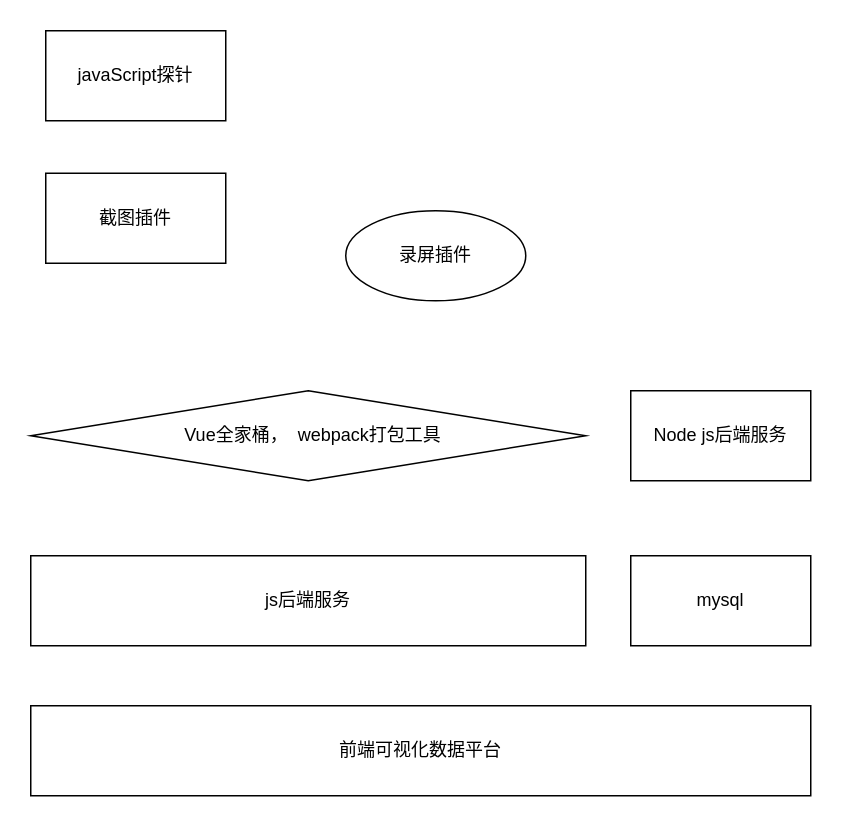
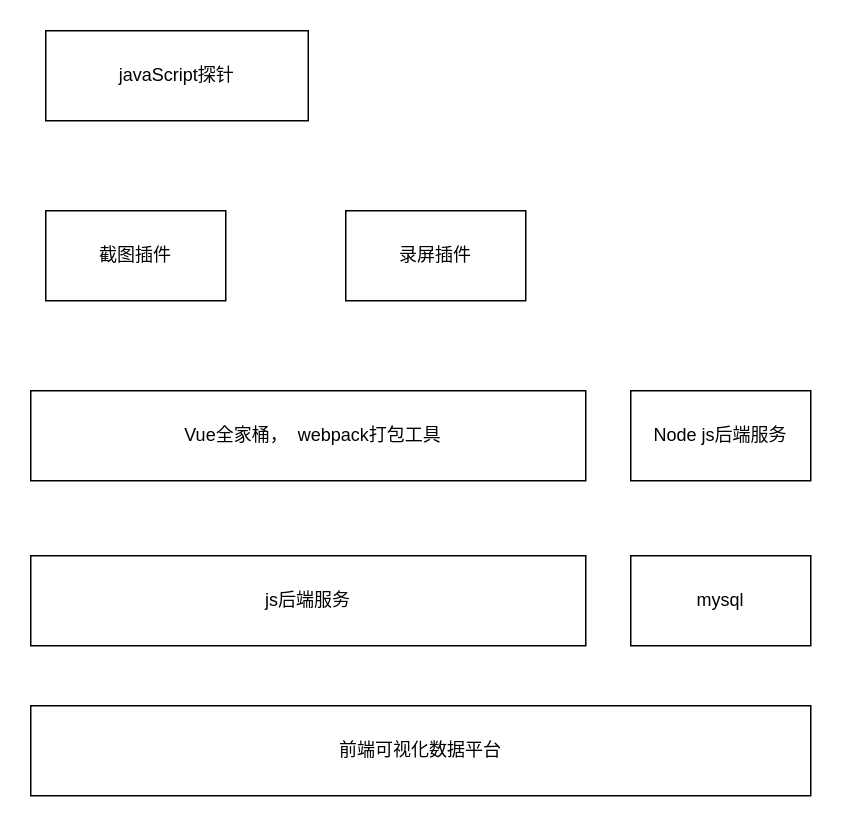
(136, 76) -> (177, 76)
(136, 218) -> (136, 256)
(436, 256) -> (436, 256)
(308, 436) -> (308, 436)
